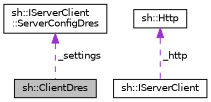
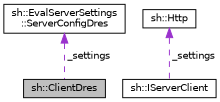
(55, 19) -> (64, 19)
(174, 56) -> (192, 56)
